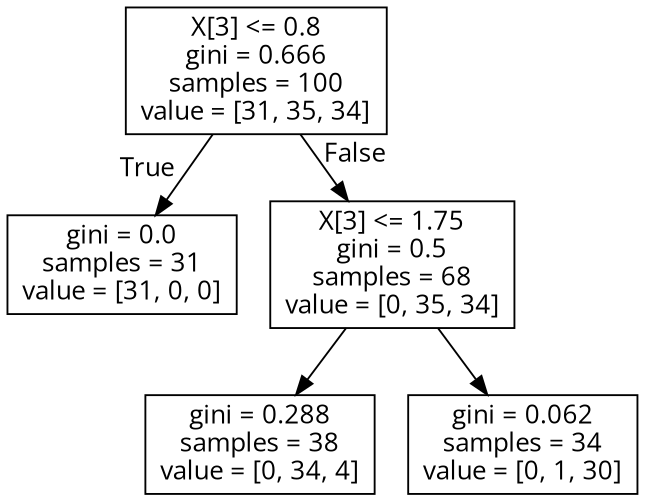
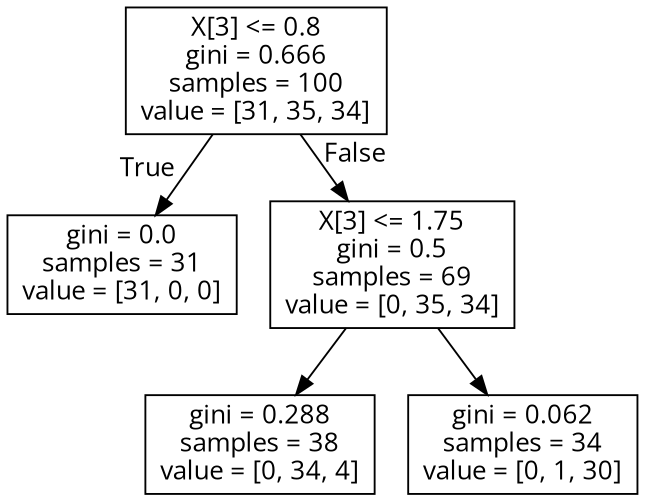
(392, 265) -> (392, 265)
